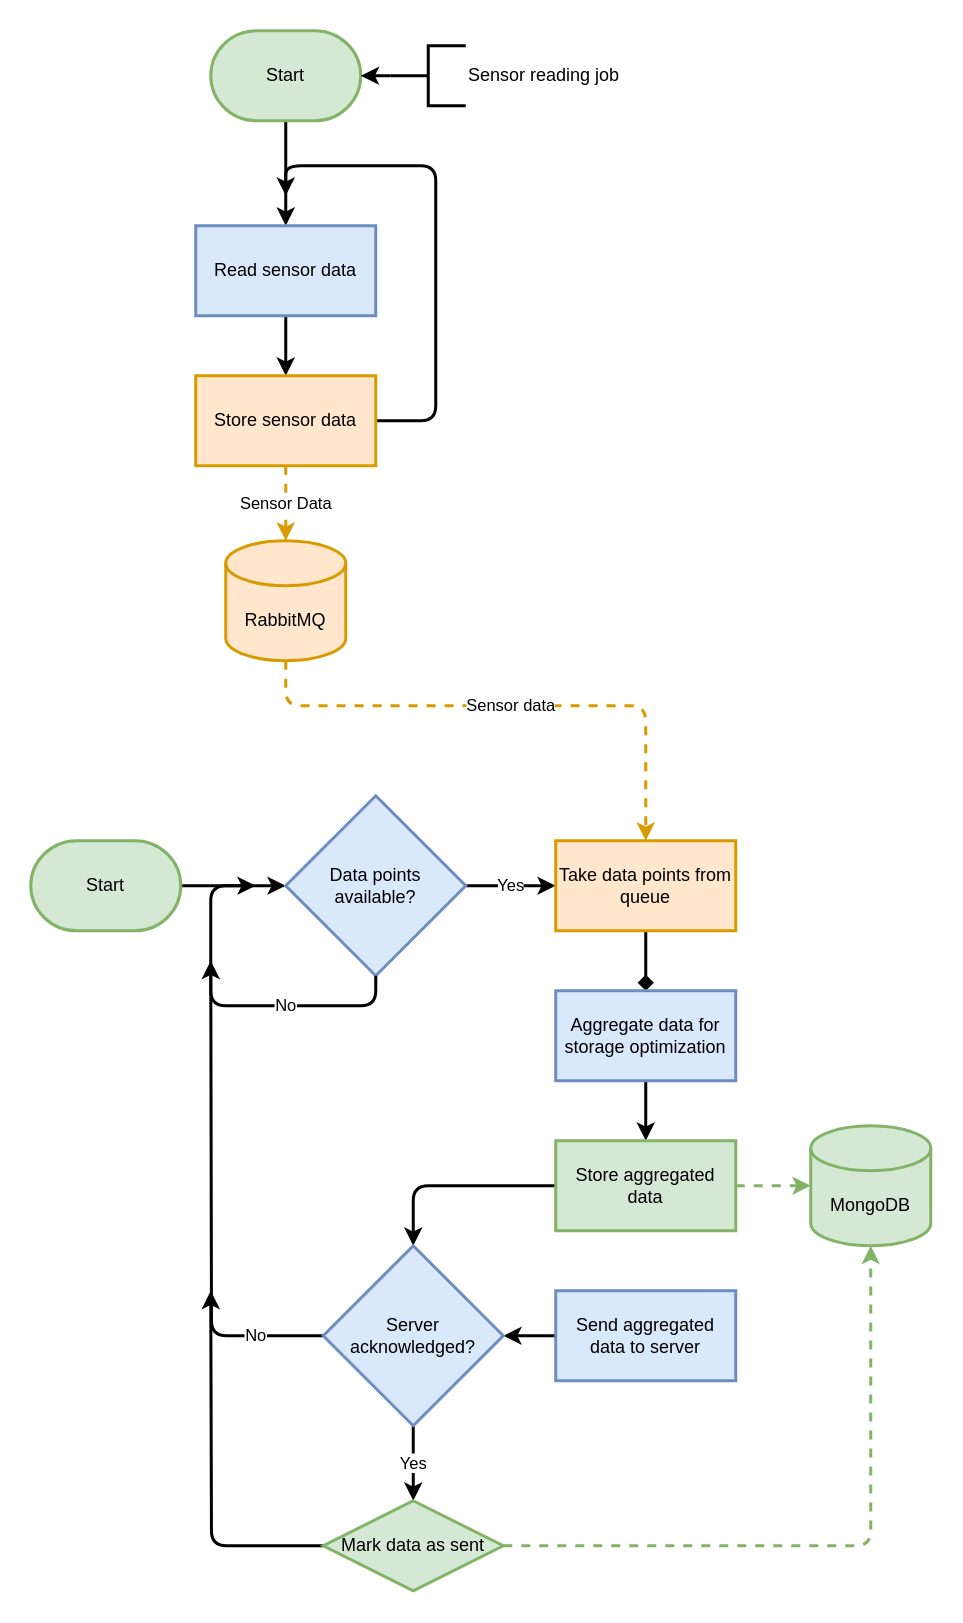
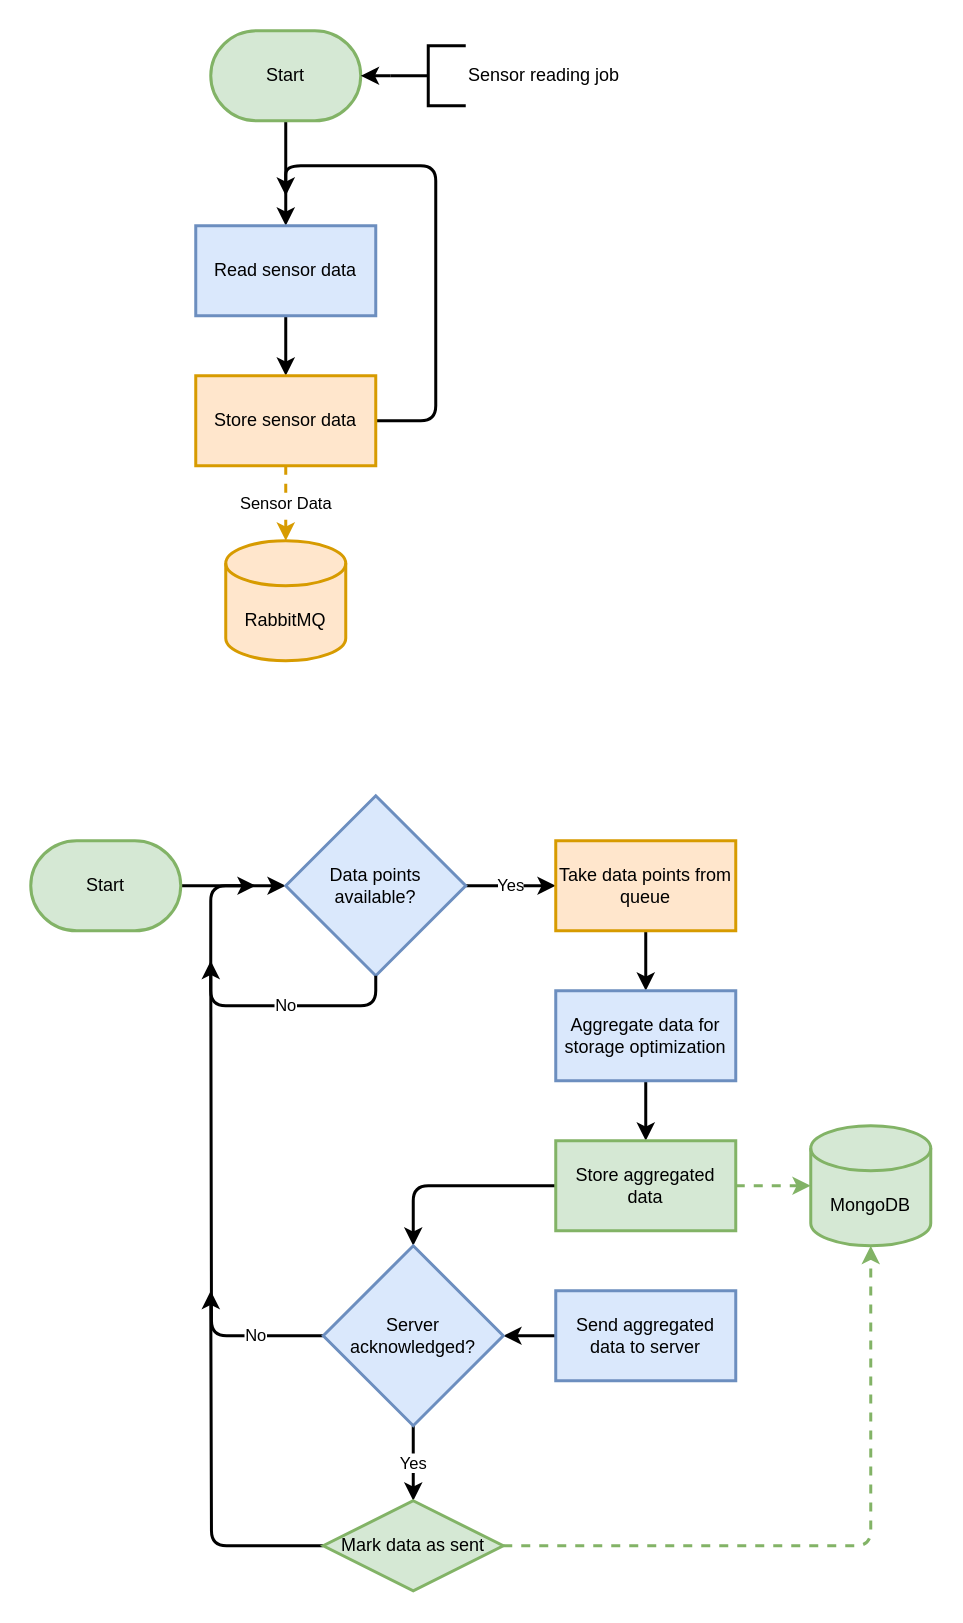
(504, 706) -> none
(646, 975) -> (646, 975)
